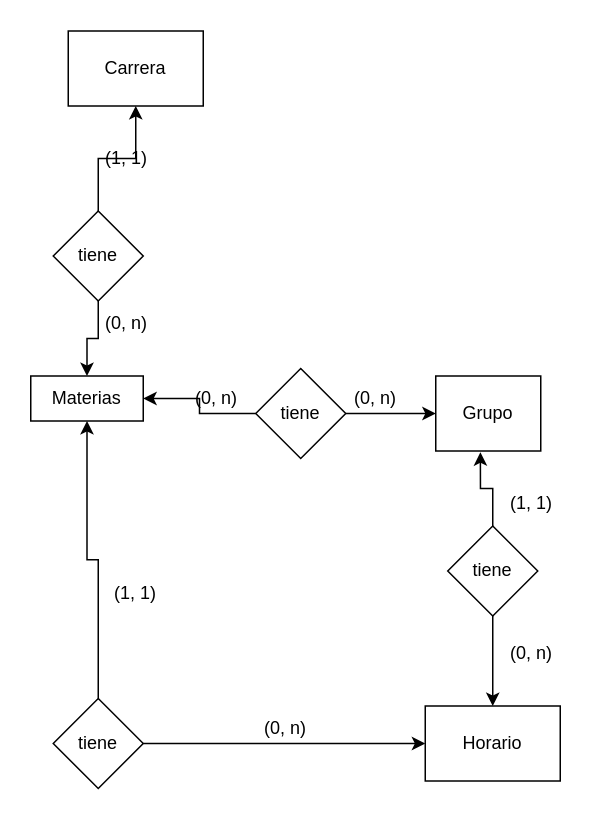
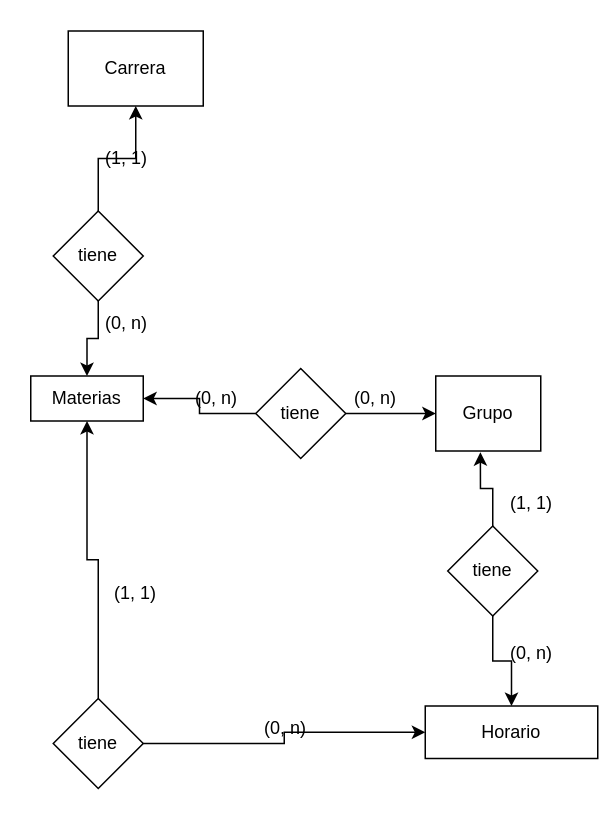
(493, 743) -> (512, 732)
